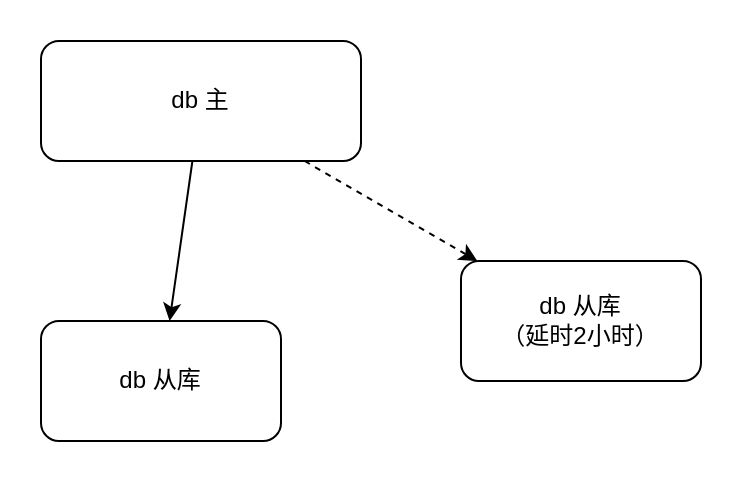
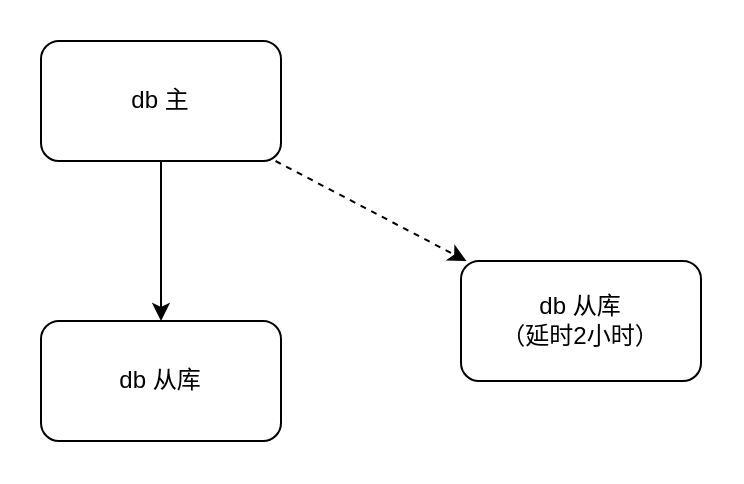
(201, 101) -> (161, 101)
